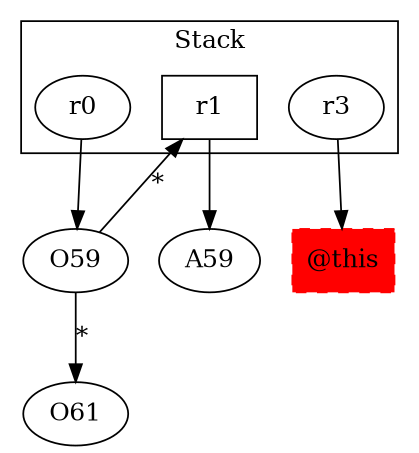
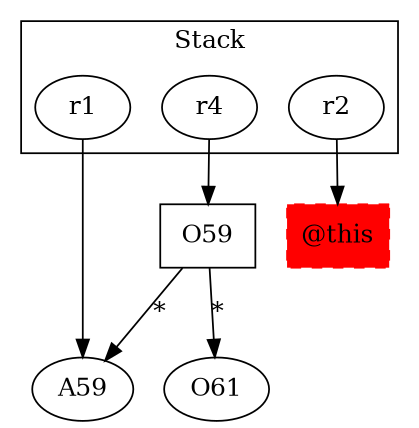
(83, 107) -> (210, 107)
(210, 107) -> (83, 107)
(336, 107) -> (336, 107)
(135, 193) -> (150, 307)
(76, 261) -> (208, 236)
